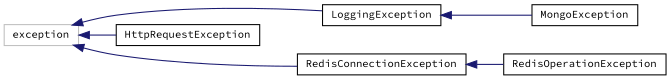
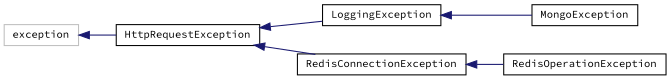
(202, 9) -> (296, 24)
(190, 63) -> (290, 51)
